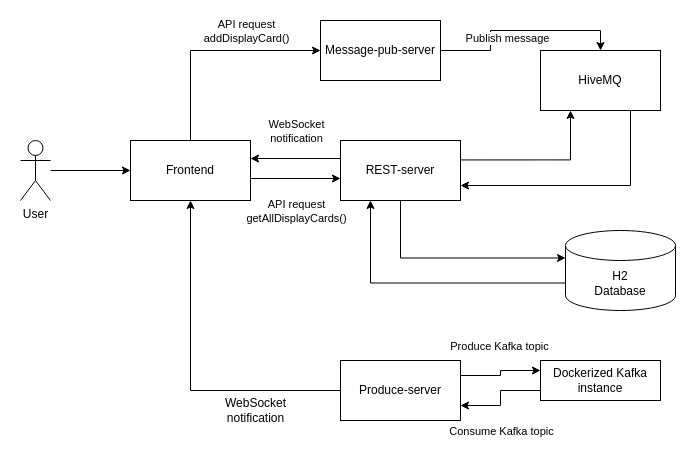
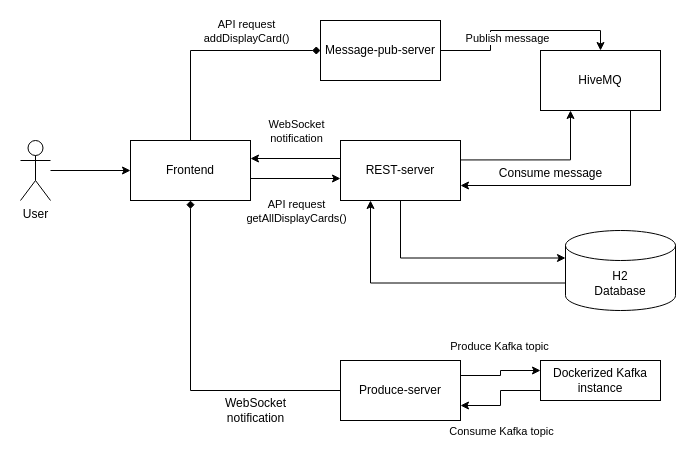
(312, 51) -> (312, 51)
none -> (551, 174)
(191, 208) -> (191, 209)
